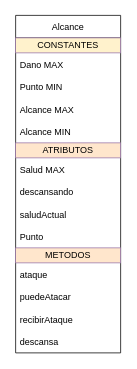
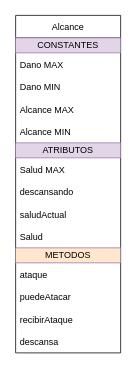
(68, 45) -> (68, 45)
(41, 87) -> (38, 87)
(68, 150) -> (68, 150)
(32, 237) -> (31, 237)
